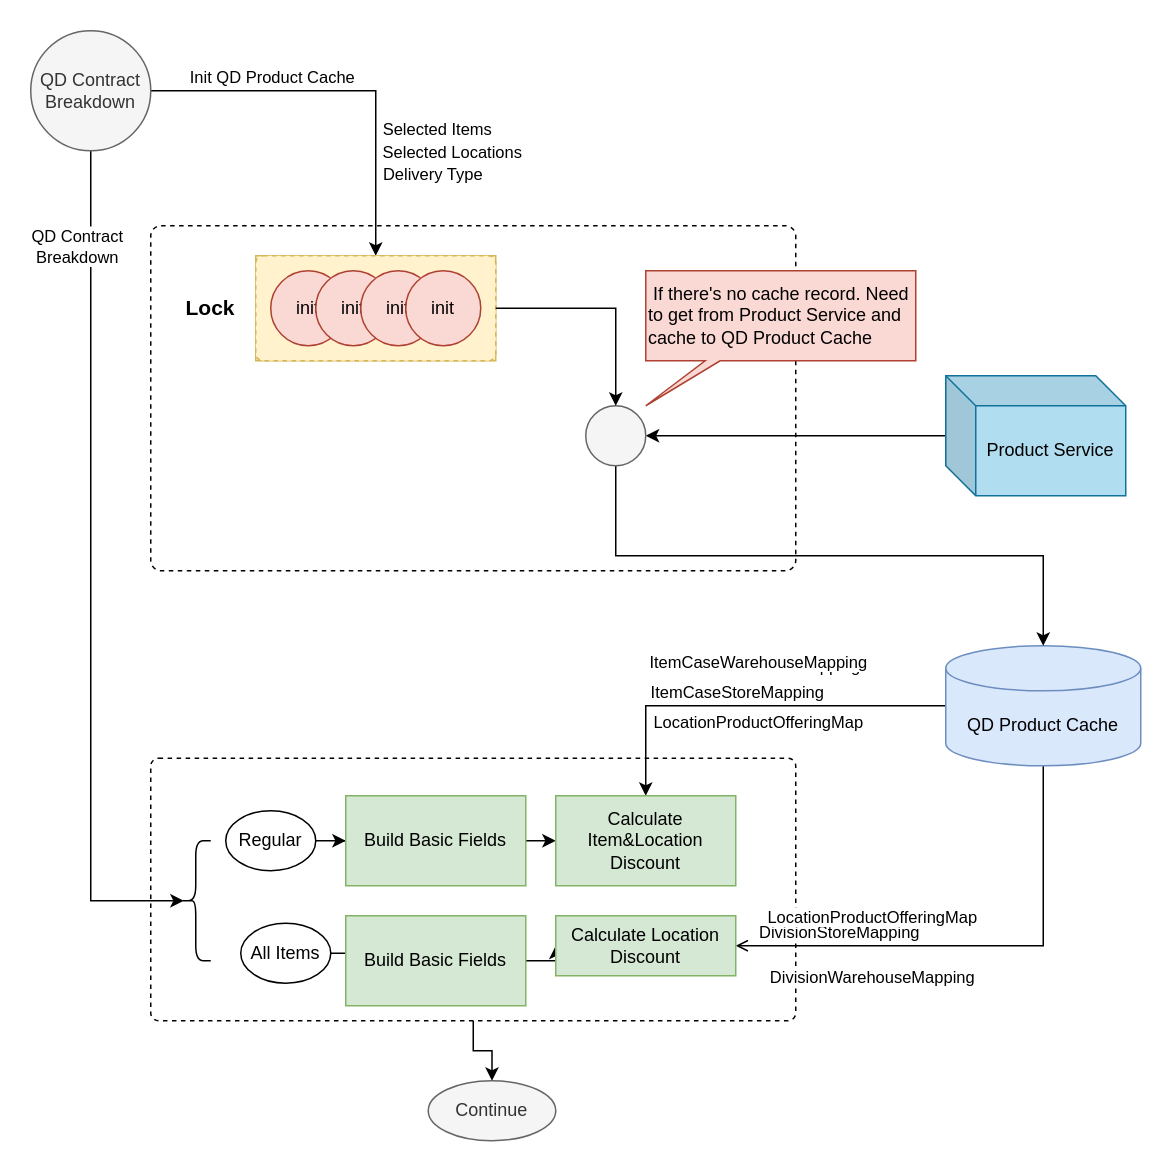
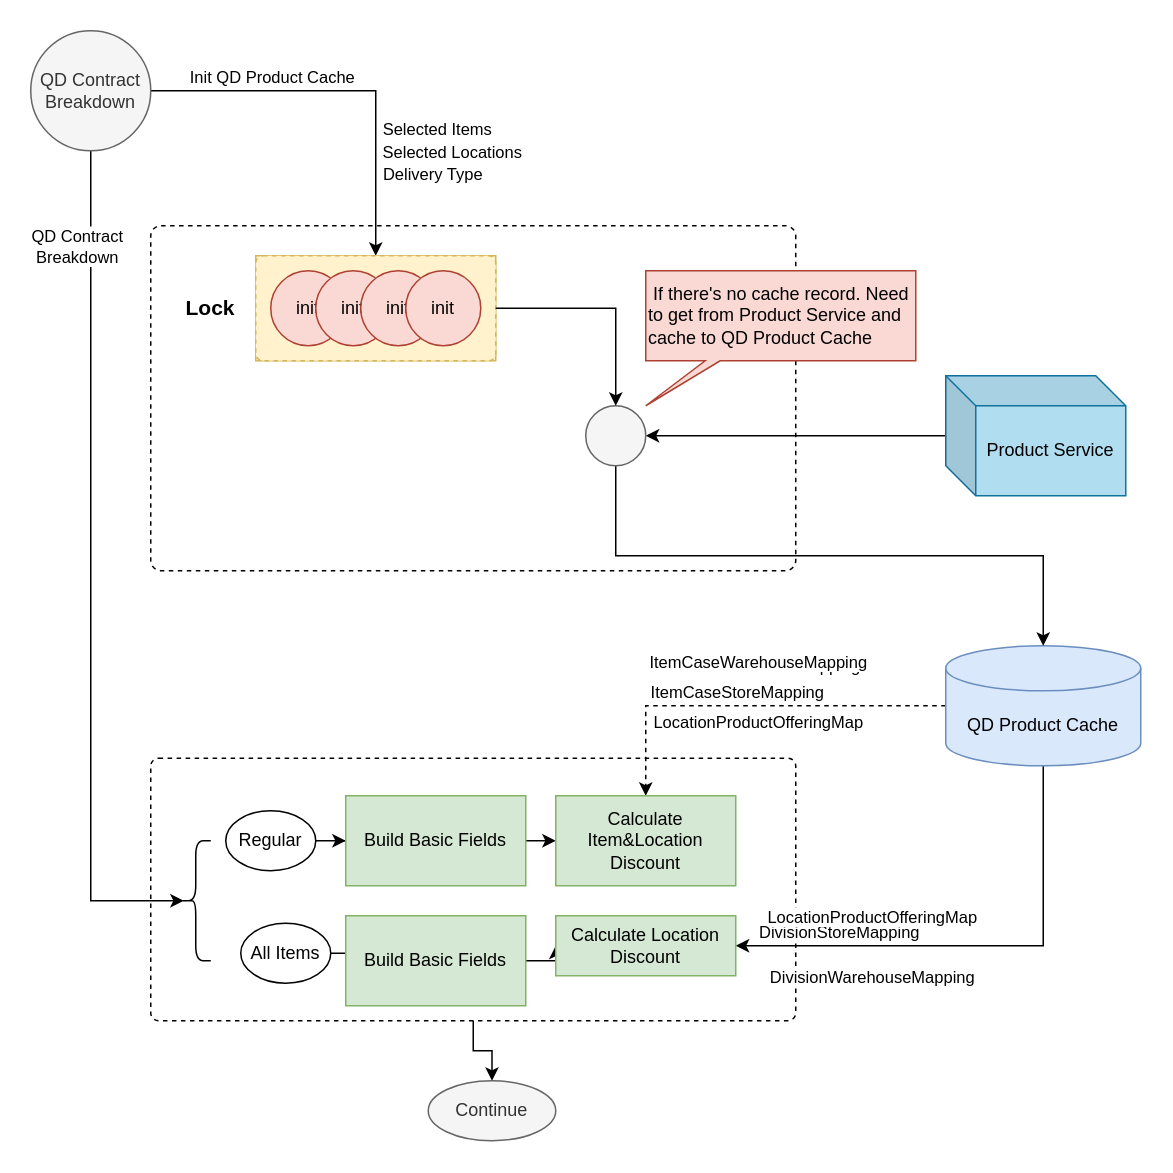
(755, 706) -> (755, 706)
(744, 946) -> (747, 946)
